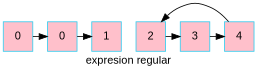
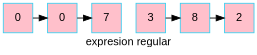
(107, 37) -> (107, 18)
(169, 37) -> none
(239, 37) -> (195, 18)
